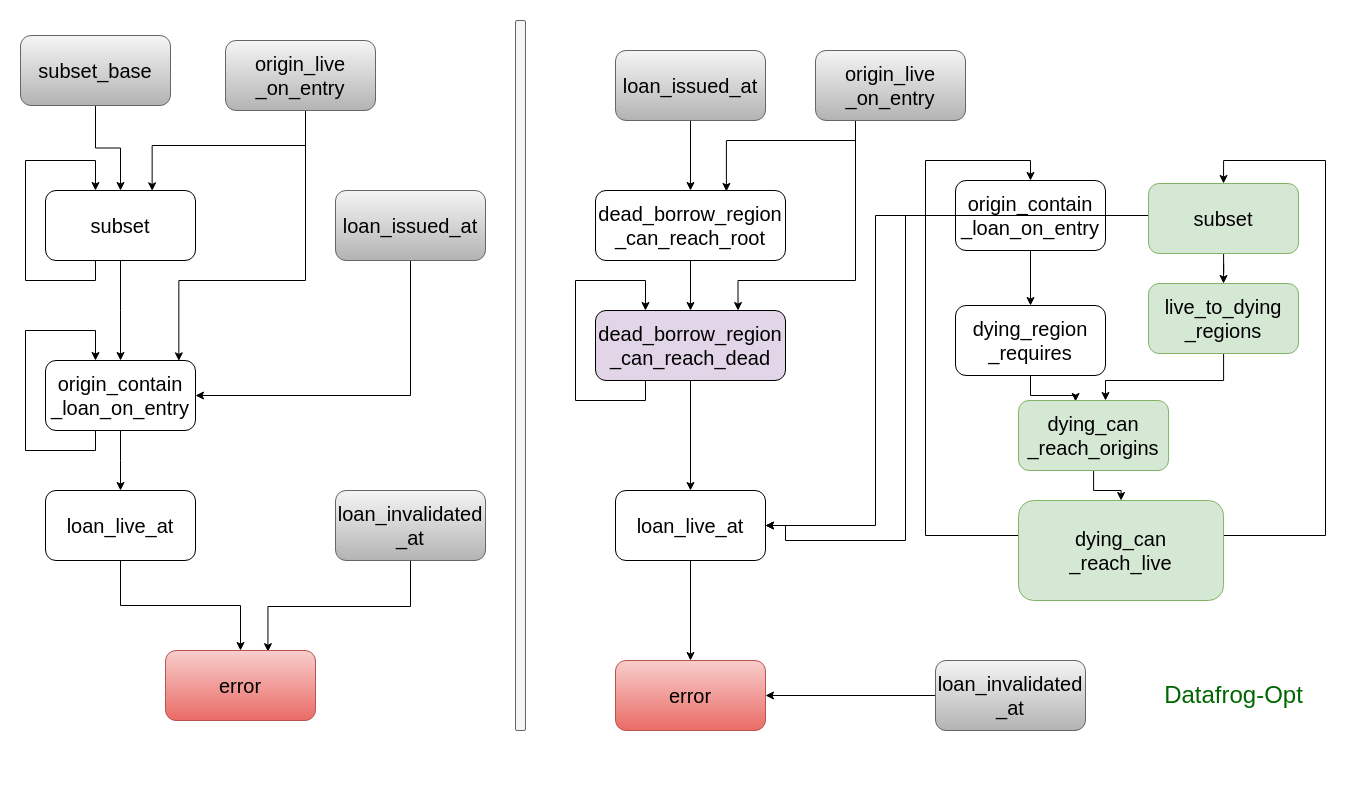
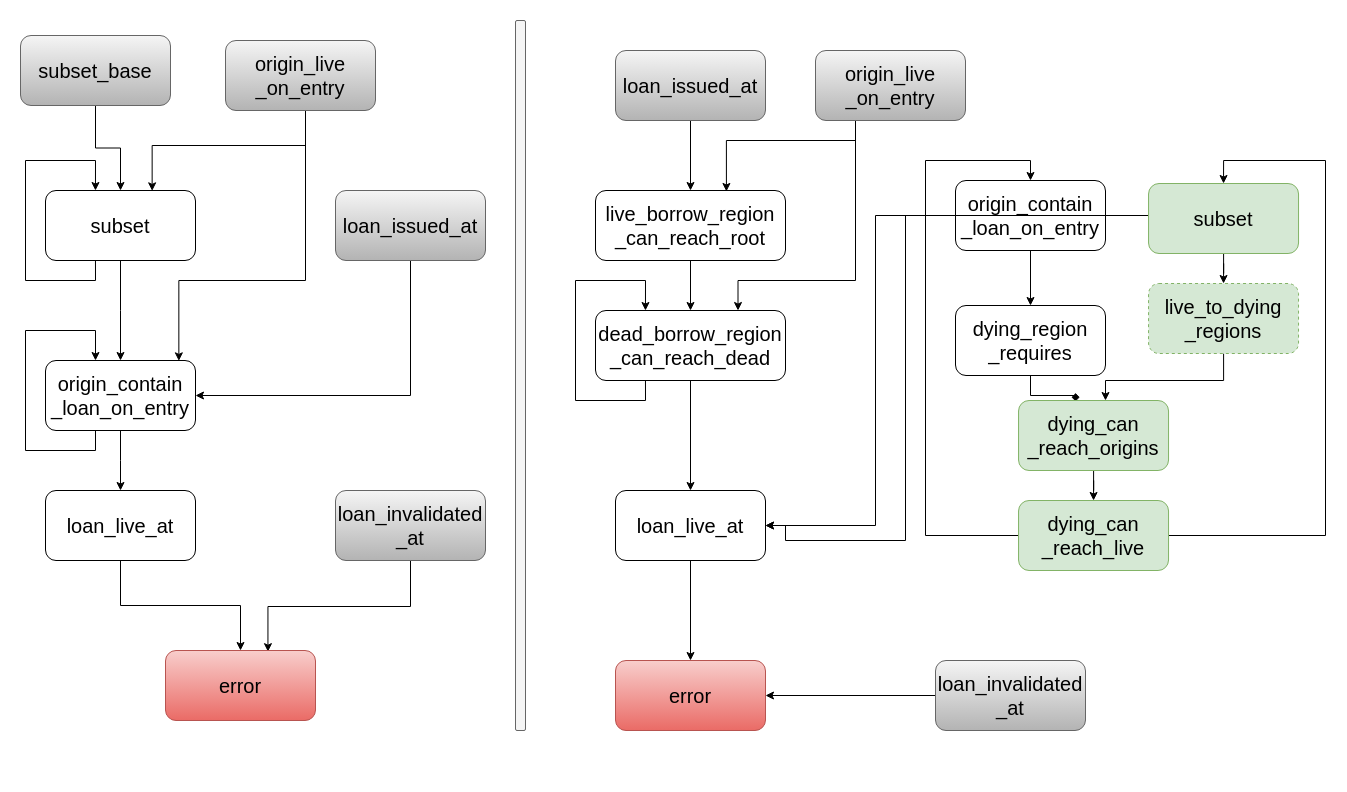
(691, 226) -> (691, 226)
(1224, 319) -> (1224, 319)
(691, 346) -> (691, 346)
(1073, 396) -> (1073, 396)
(1121, 551) -> (1094, 536)
(1234, 696) -> none
